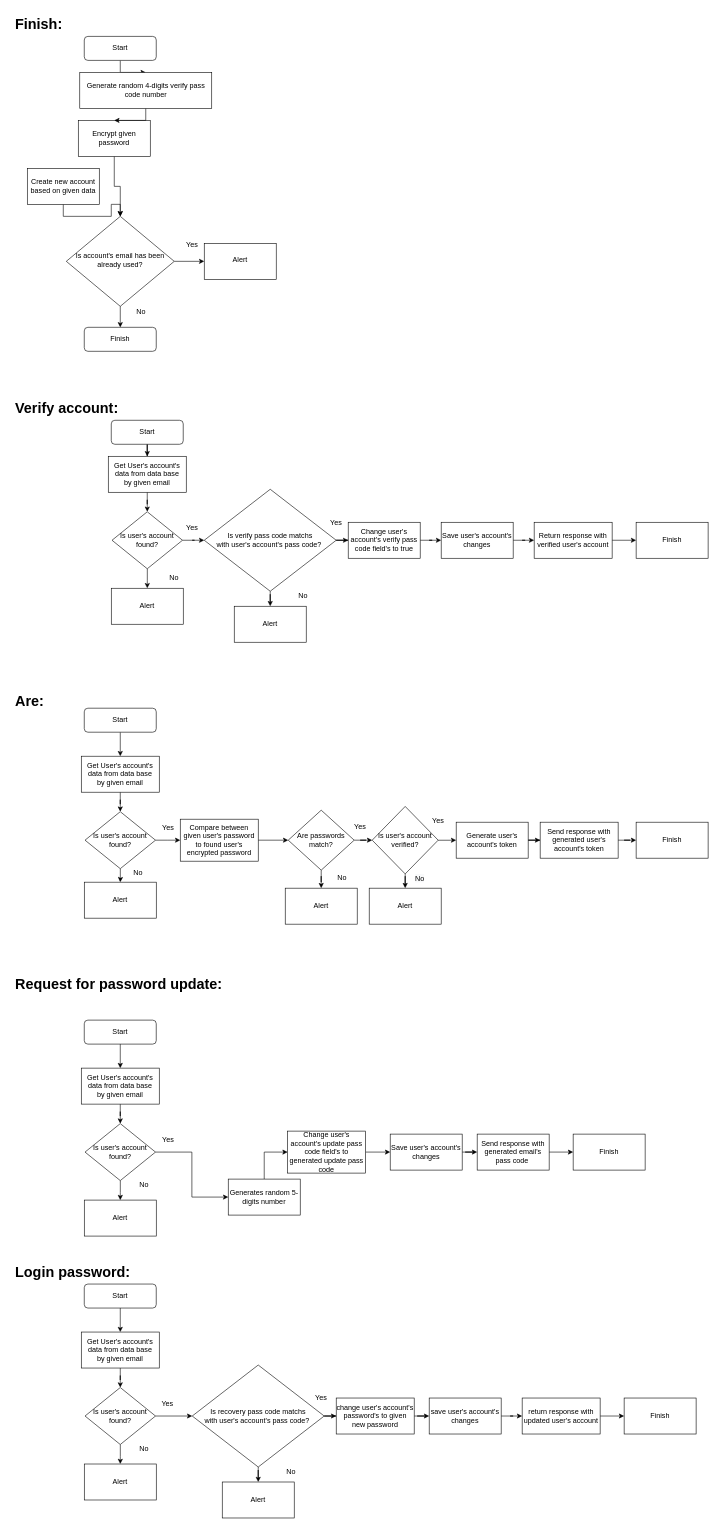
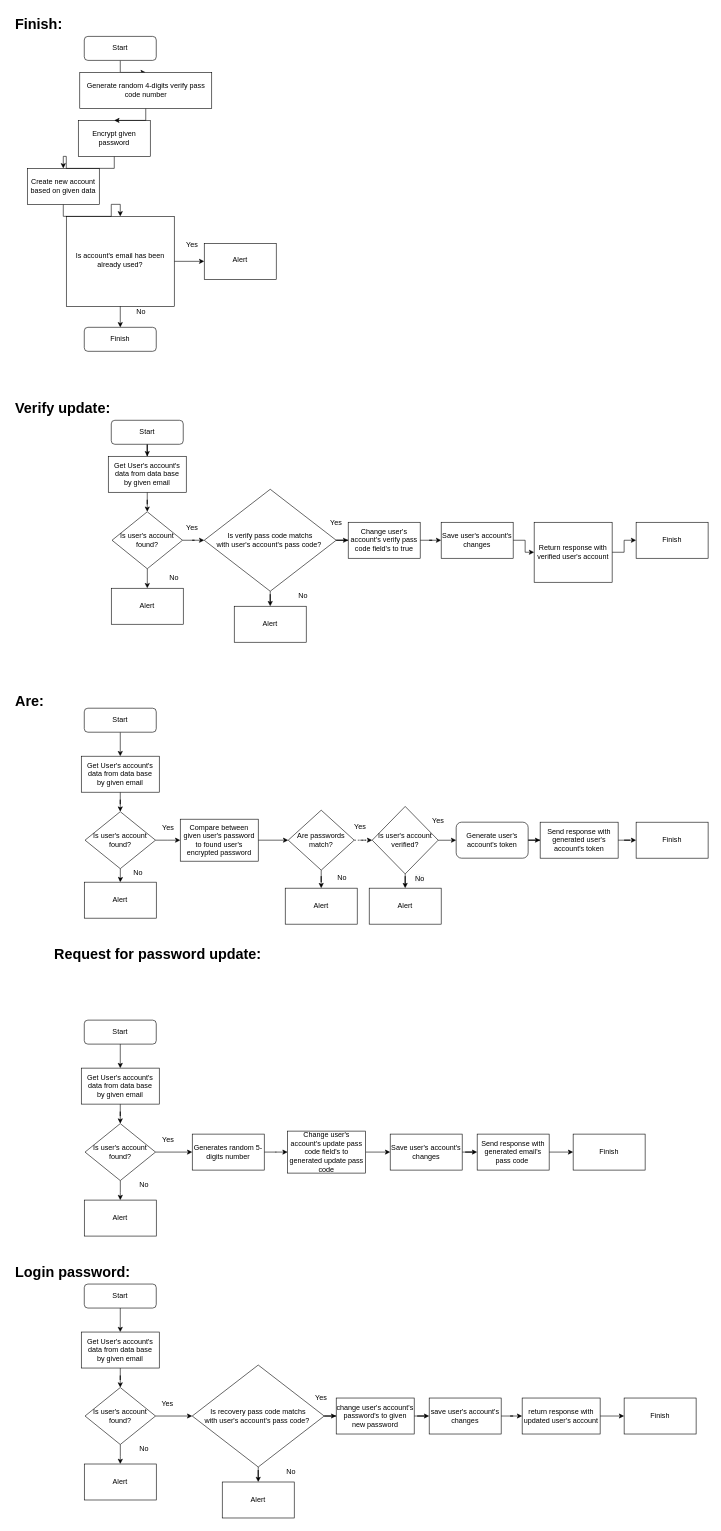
(115, 186) -> (66, 156)
(120, 261) -> (120, 261)
(43, 395) -> (41, 395)
(573, 540) -> (573, 552)
(365, 840) -> (365, 840)
(492, 840) -> (492, 840)
(123, 984) -> (162, 954)
(264, 1197) -> (228, 1152)
